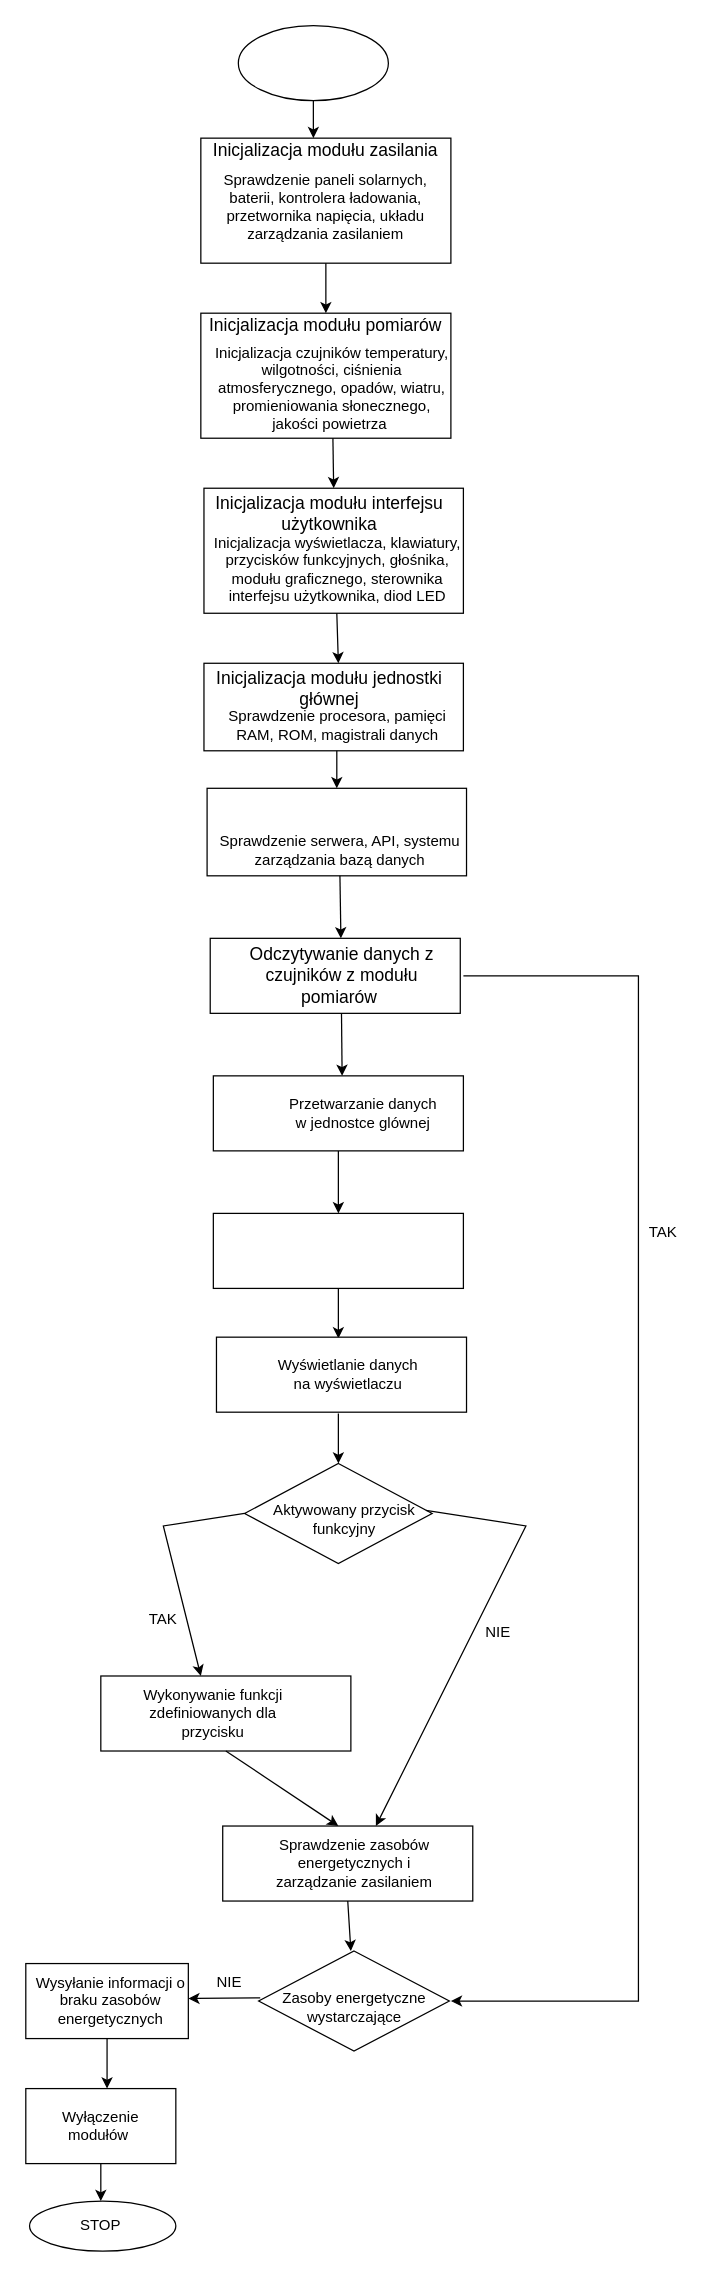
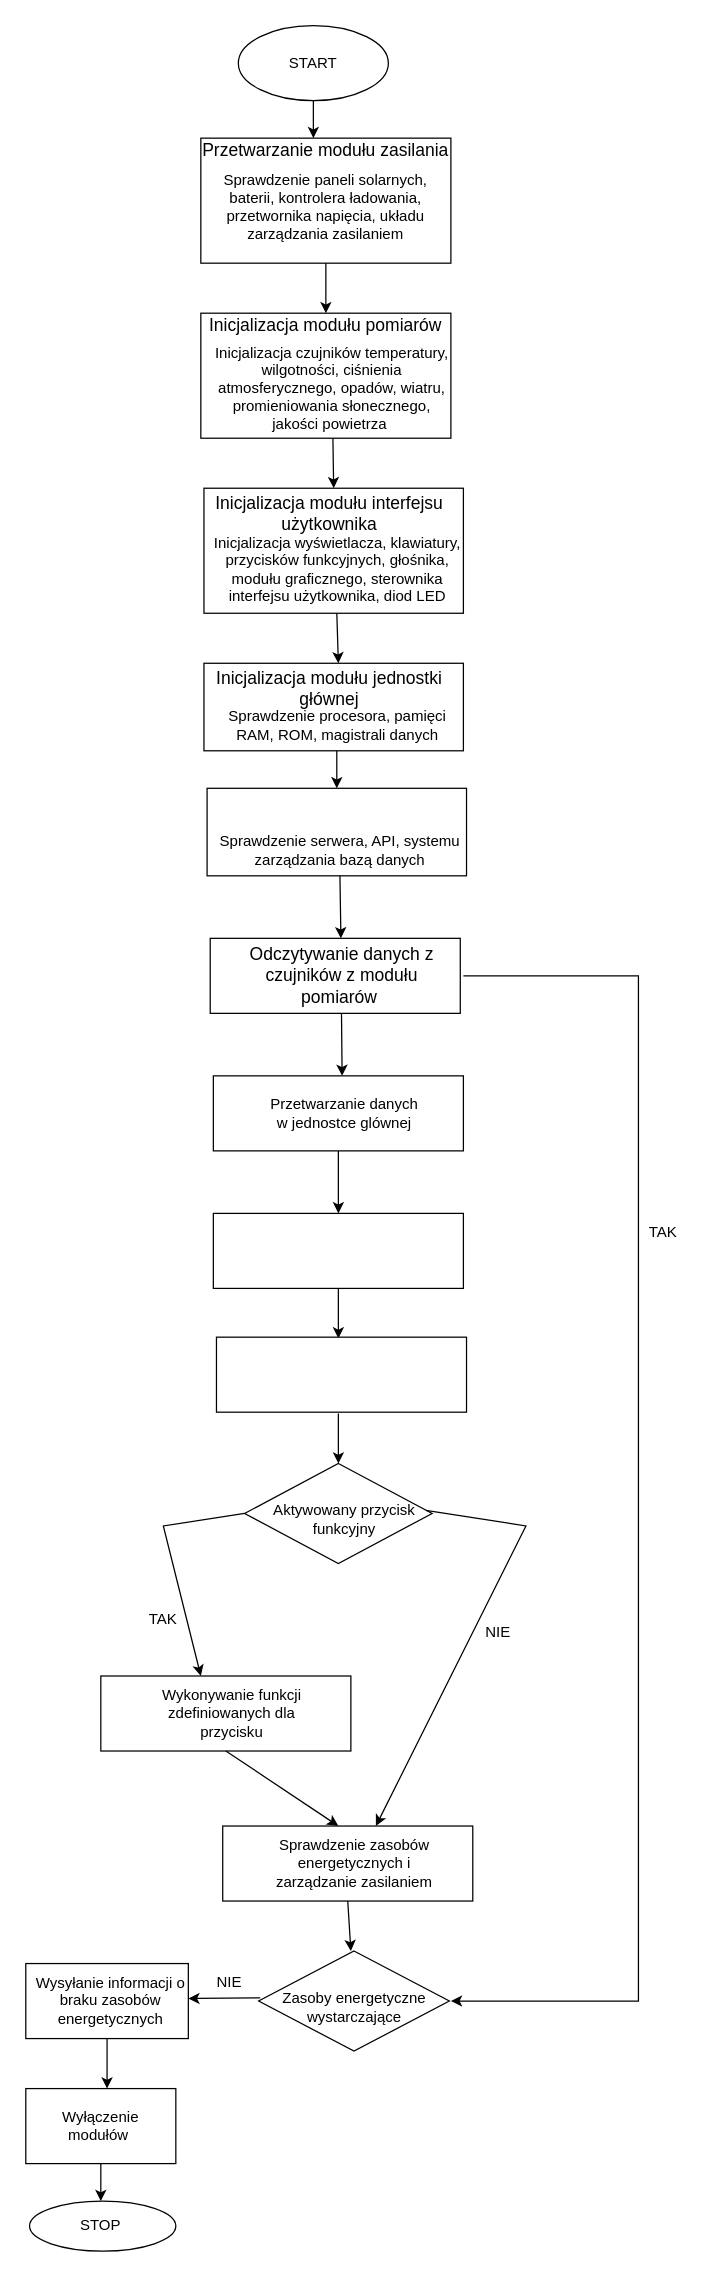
none -> (313, 63)
(326, 151) -> (326, 151)
(363, 1113) -> (344, 1113)
(348, 1374) -> none
(213, 1713) -> (232, 1713)
